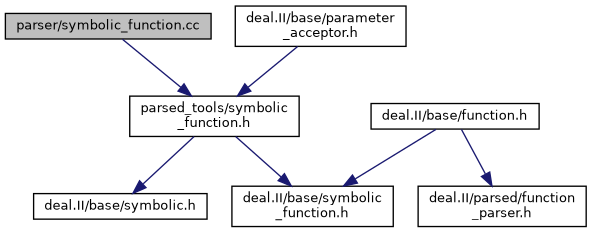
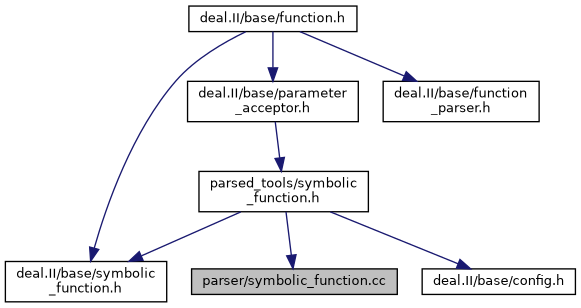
none -> (273, 50)
(152, 63) -> (289, 234)
(120, 206) -> (499, 282)
(502, 206) -> (461, 102)
